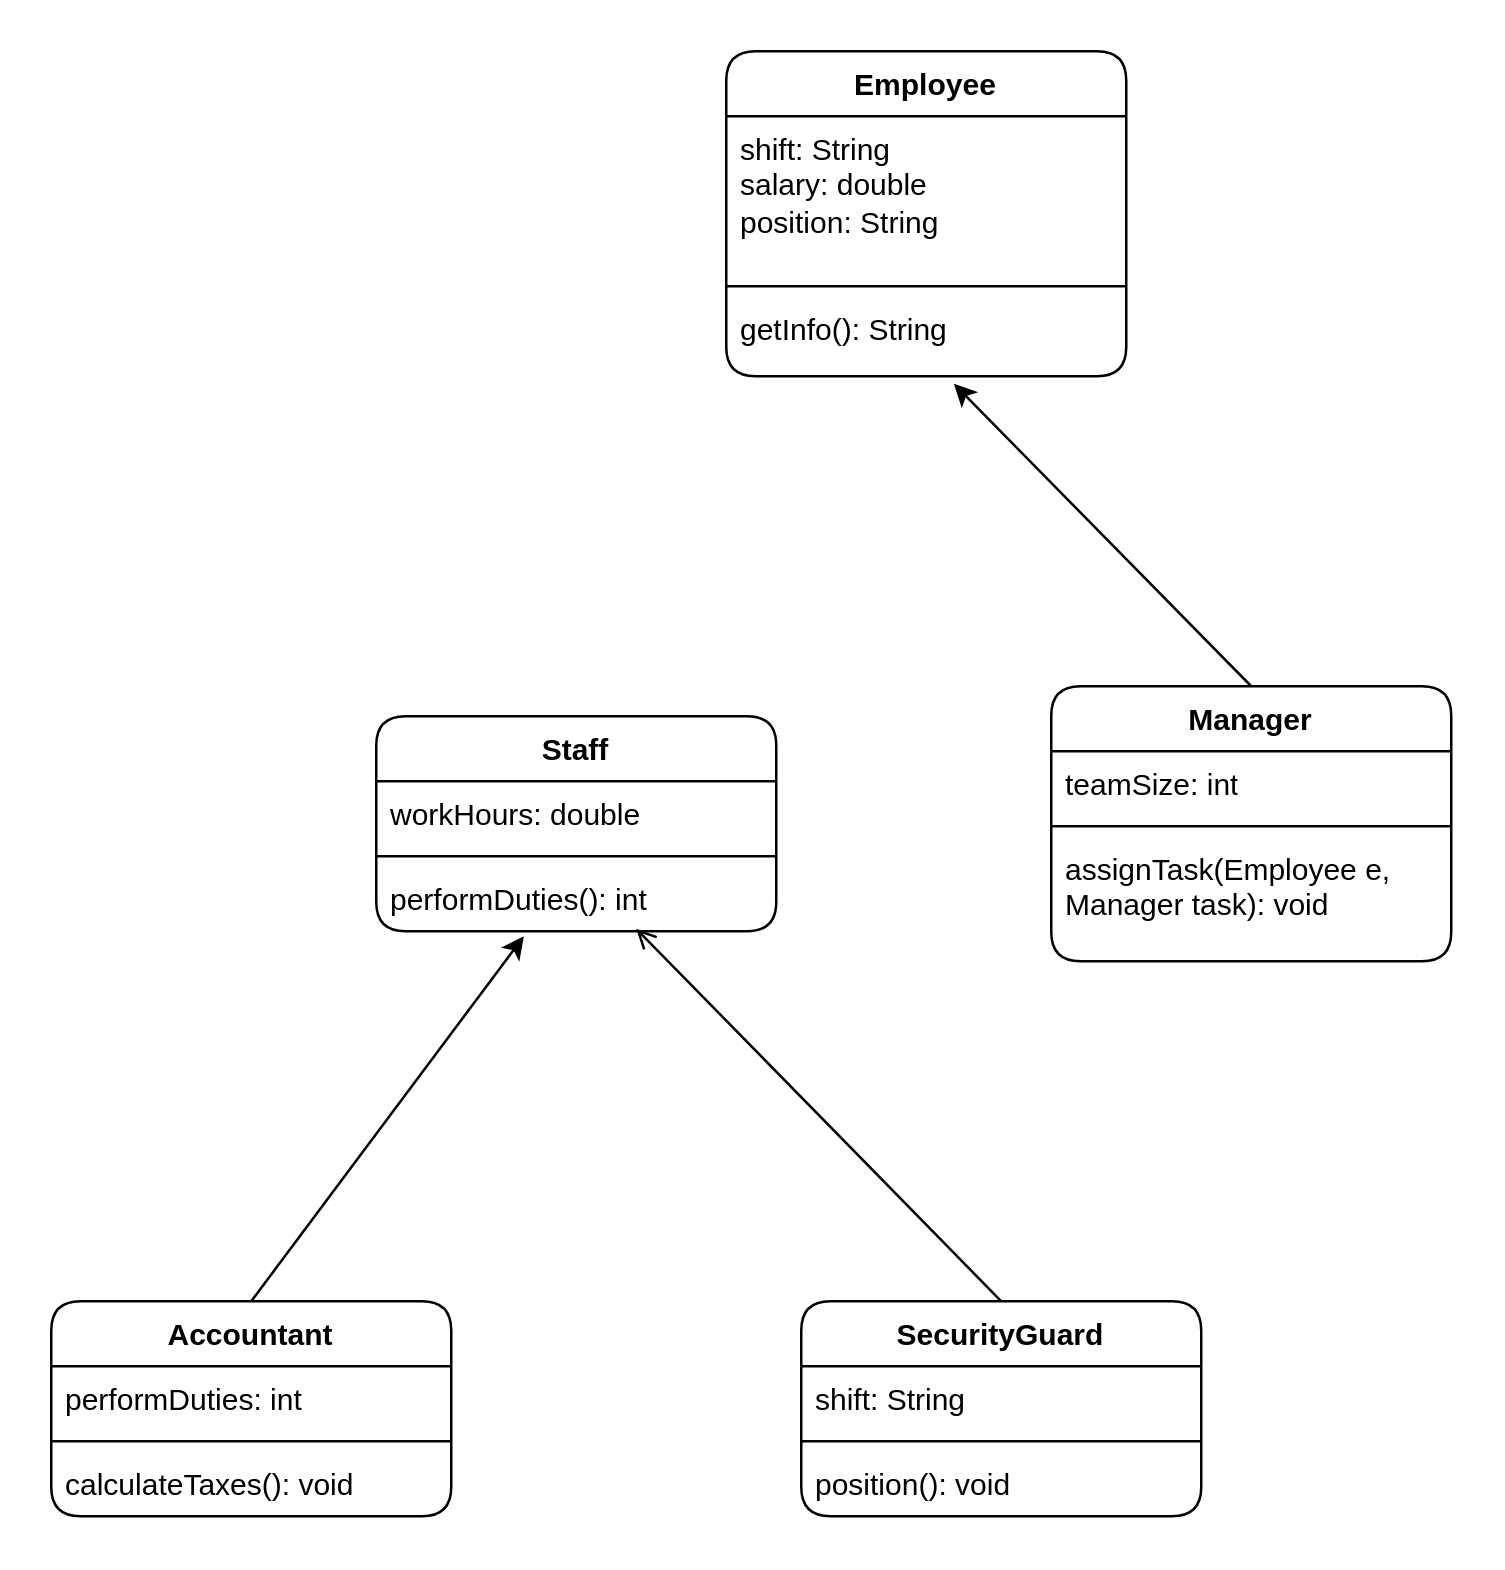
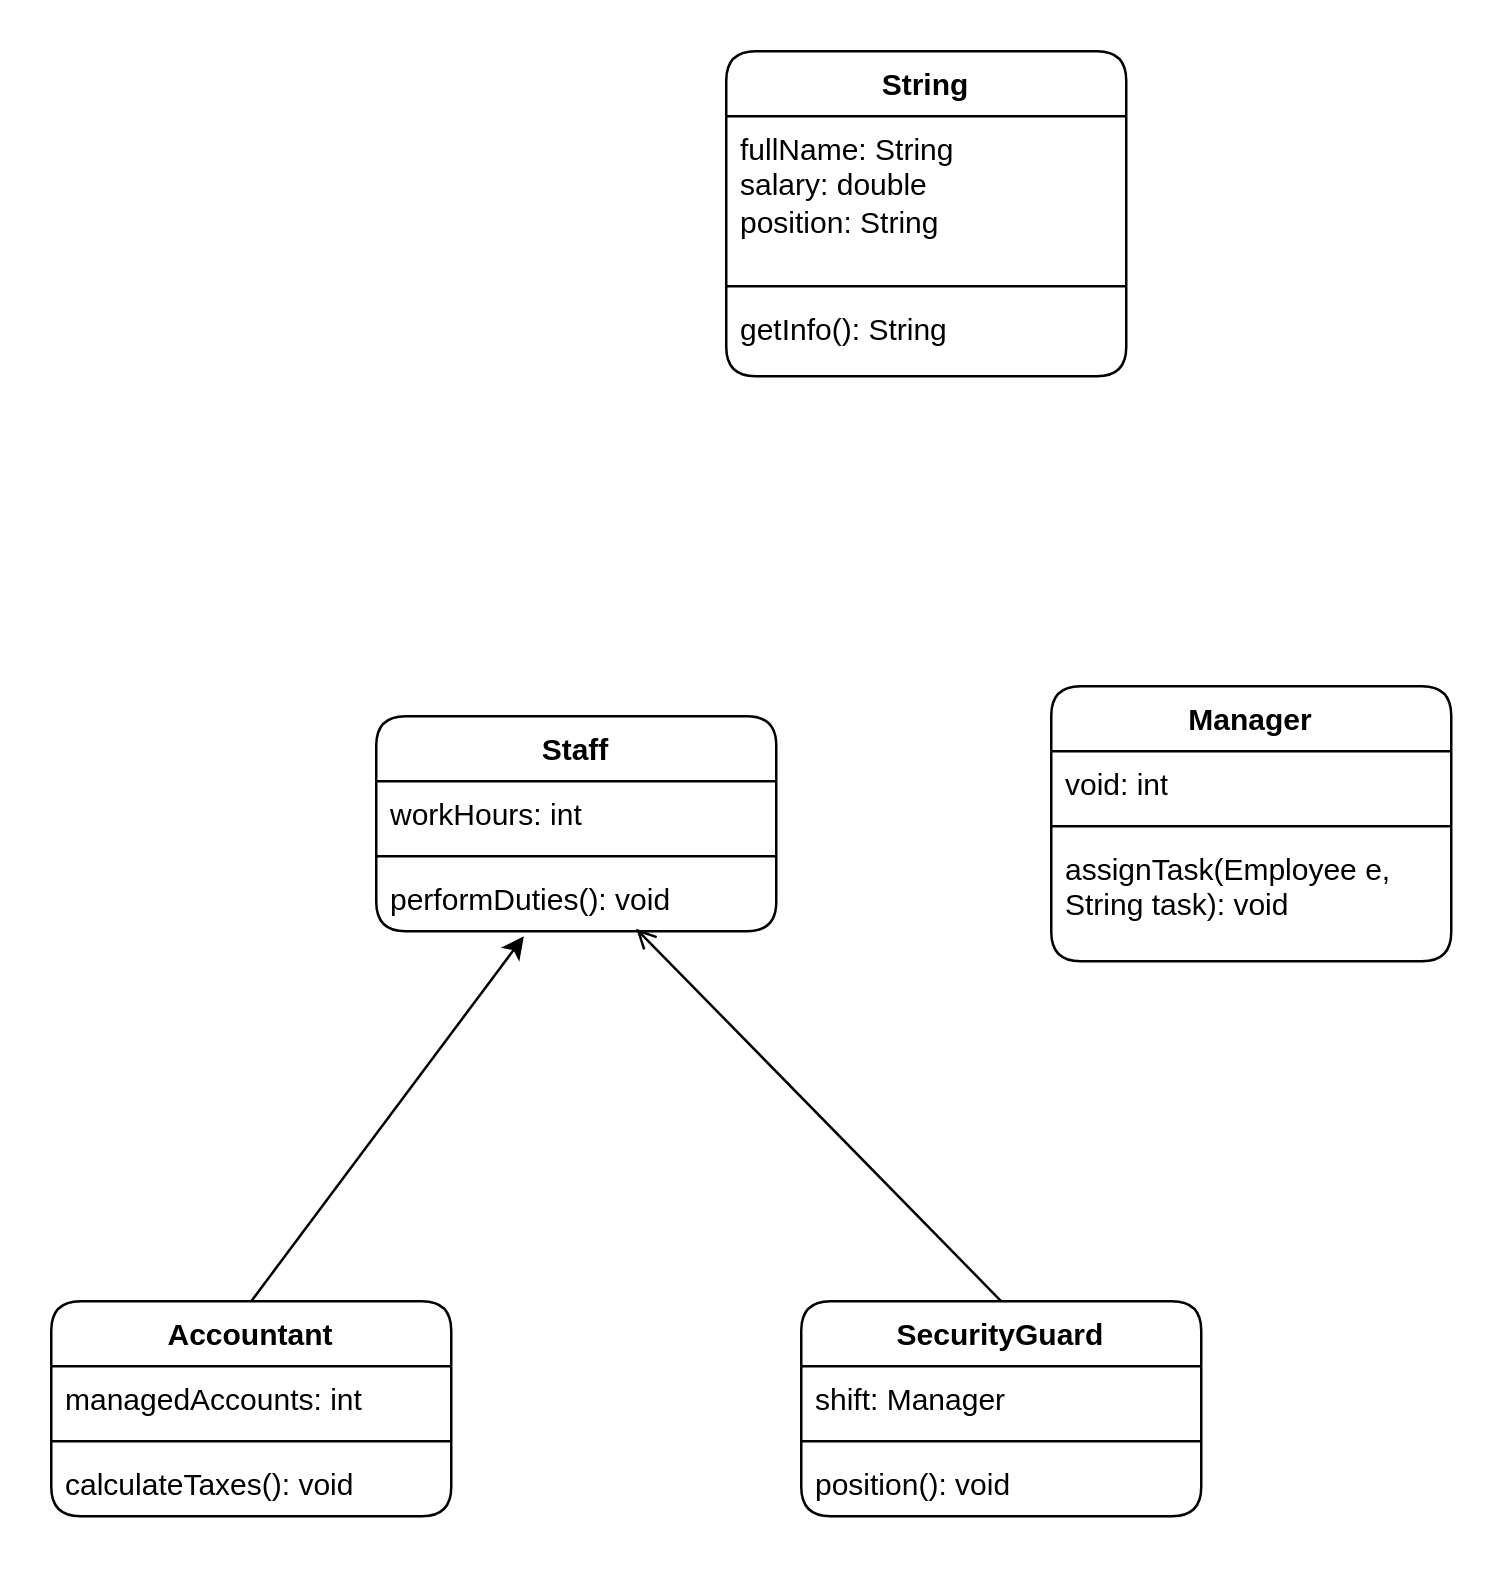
(926, 87) -> (926, 87)
(856, 188) -> (856, 188)
(1108, 541) -> none
(1160, 787) -> (1126, 787)
(522, 817) -> (497, 817)
(1254, 890) -> (1254, 890)
(544, 902) -> (552, 902)
(202, 1402) -> (223, 1402)
(910, 1402) -> (922, 1402)
